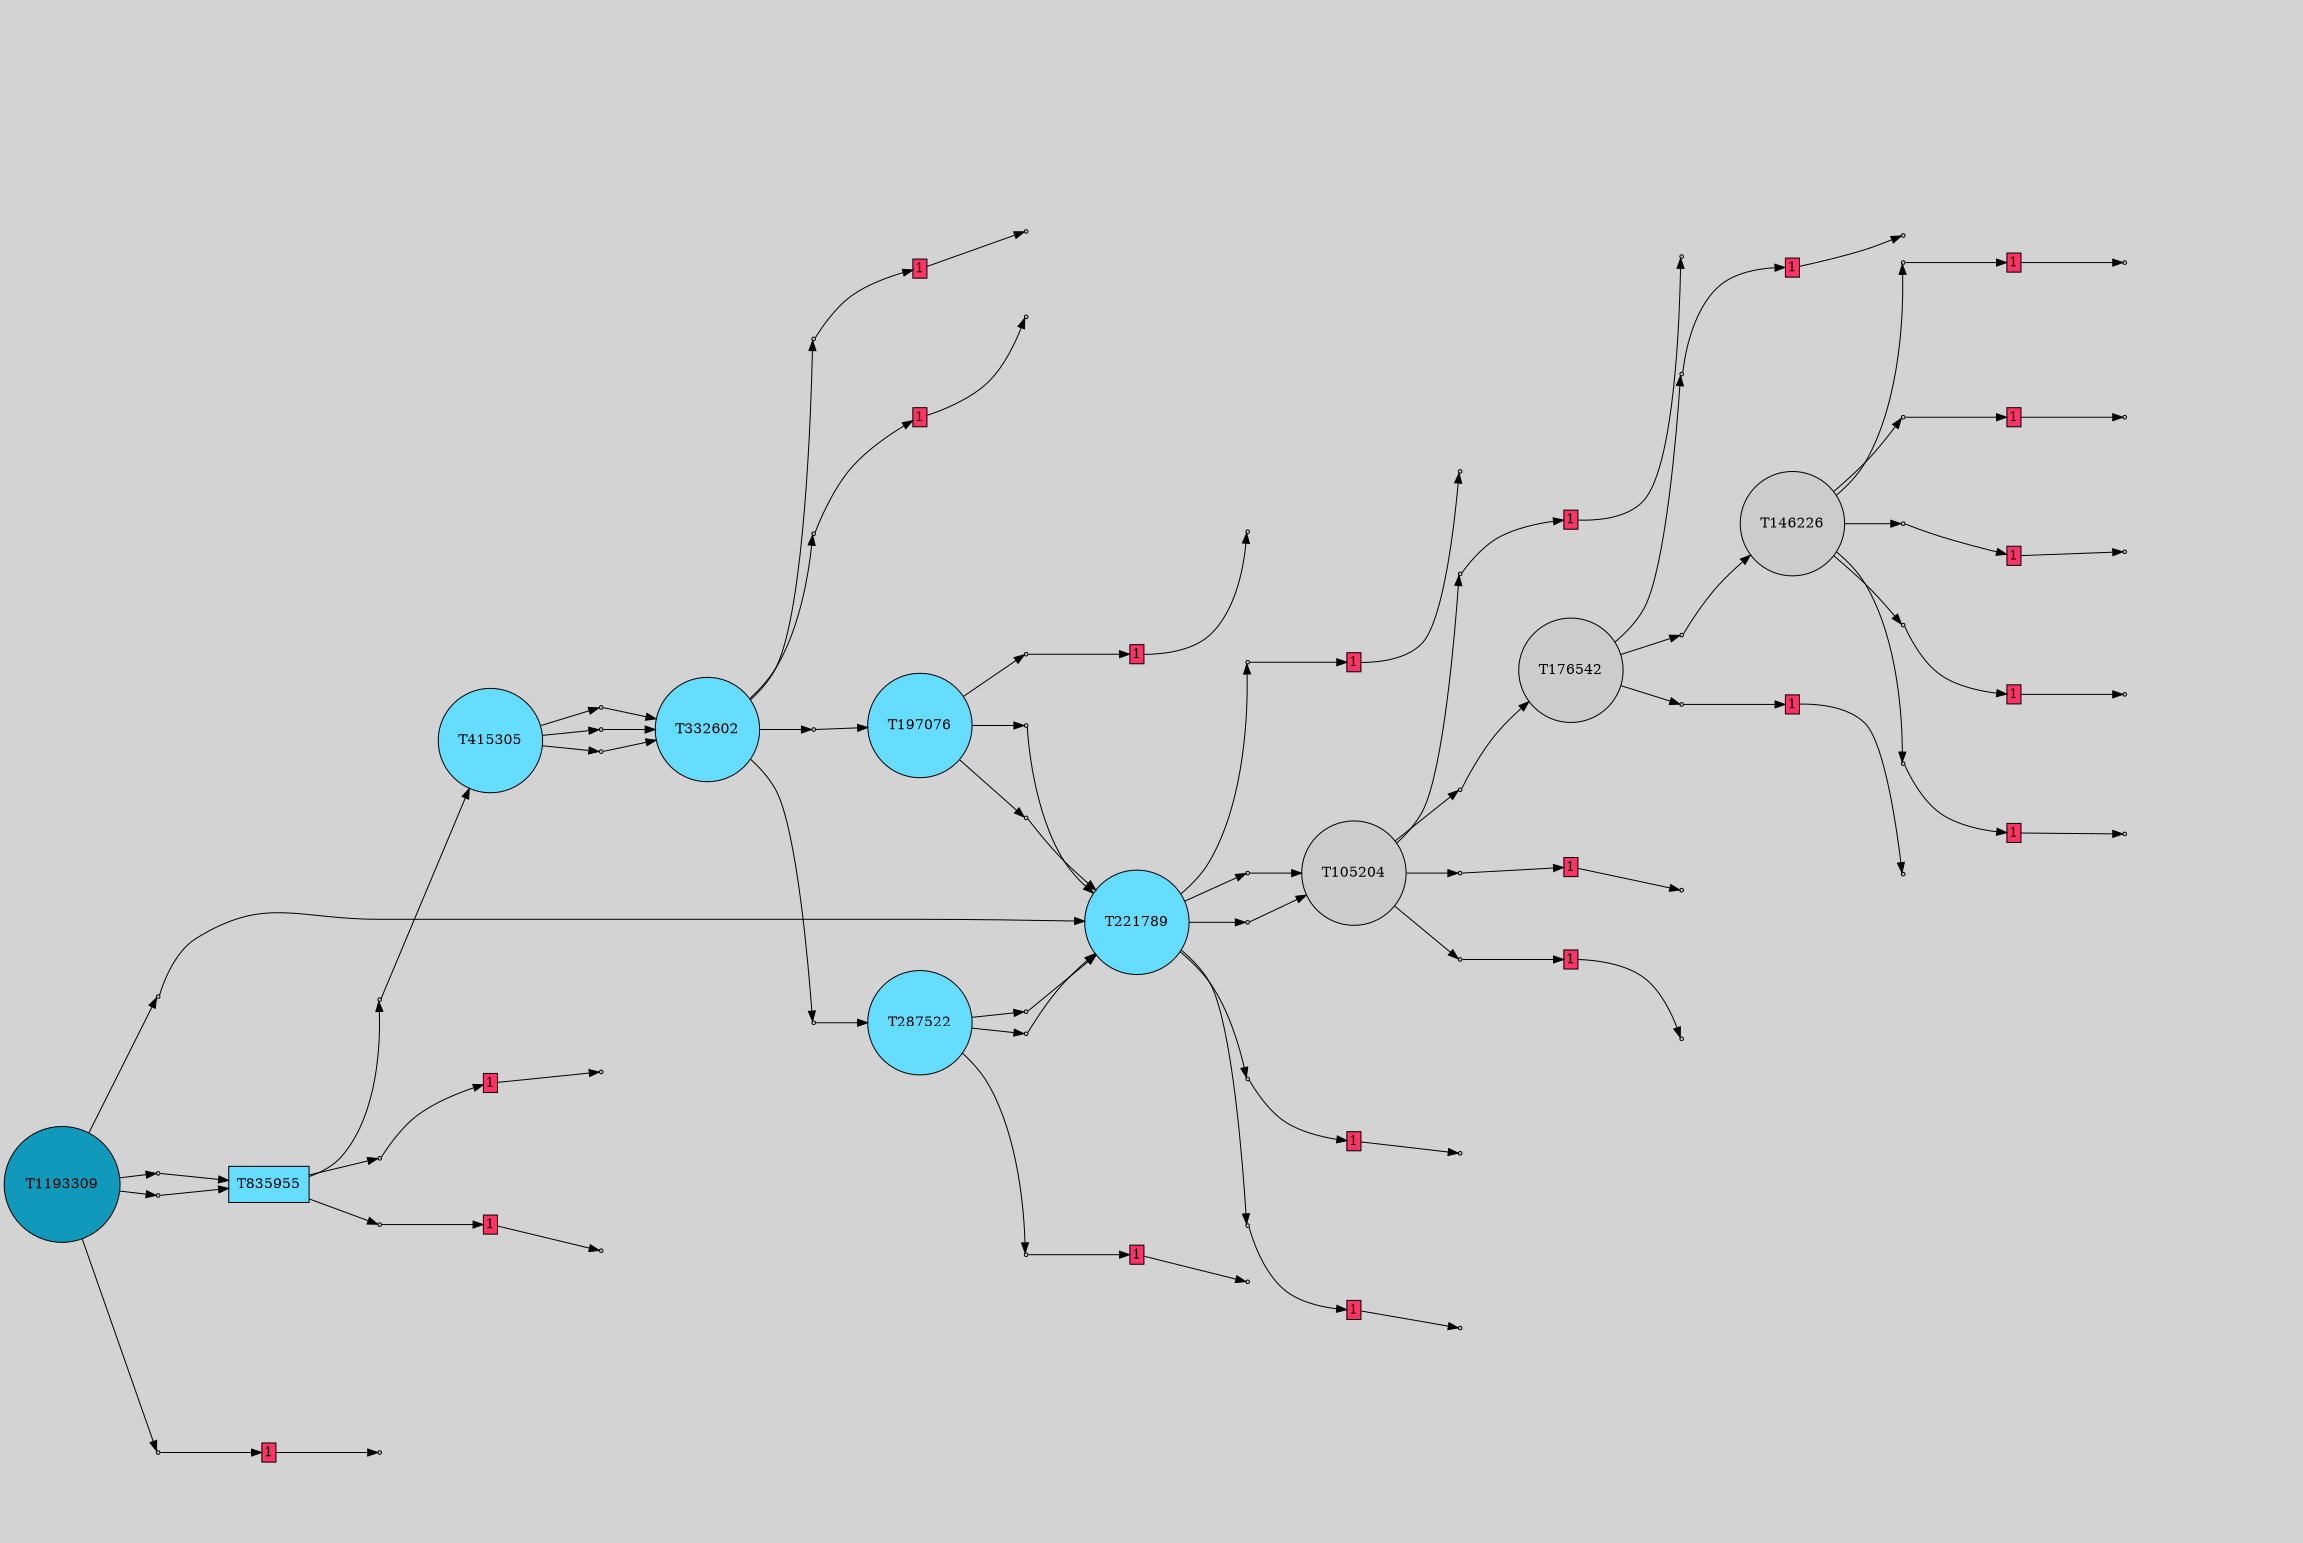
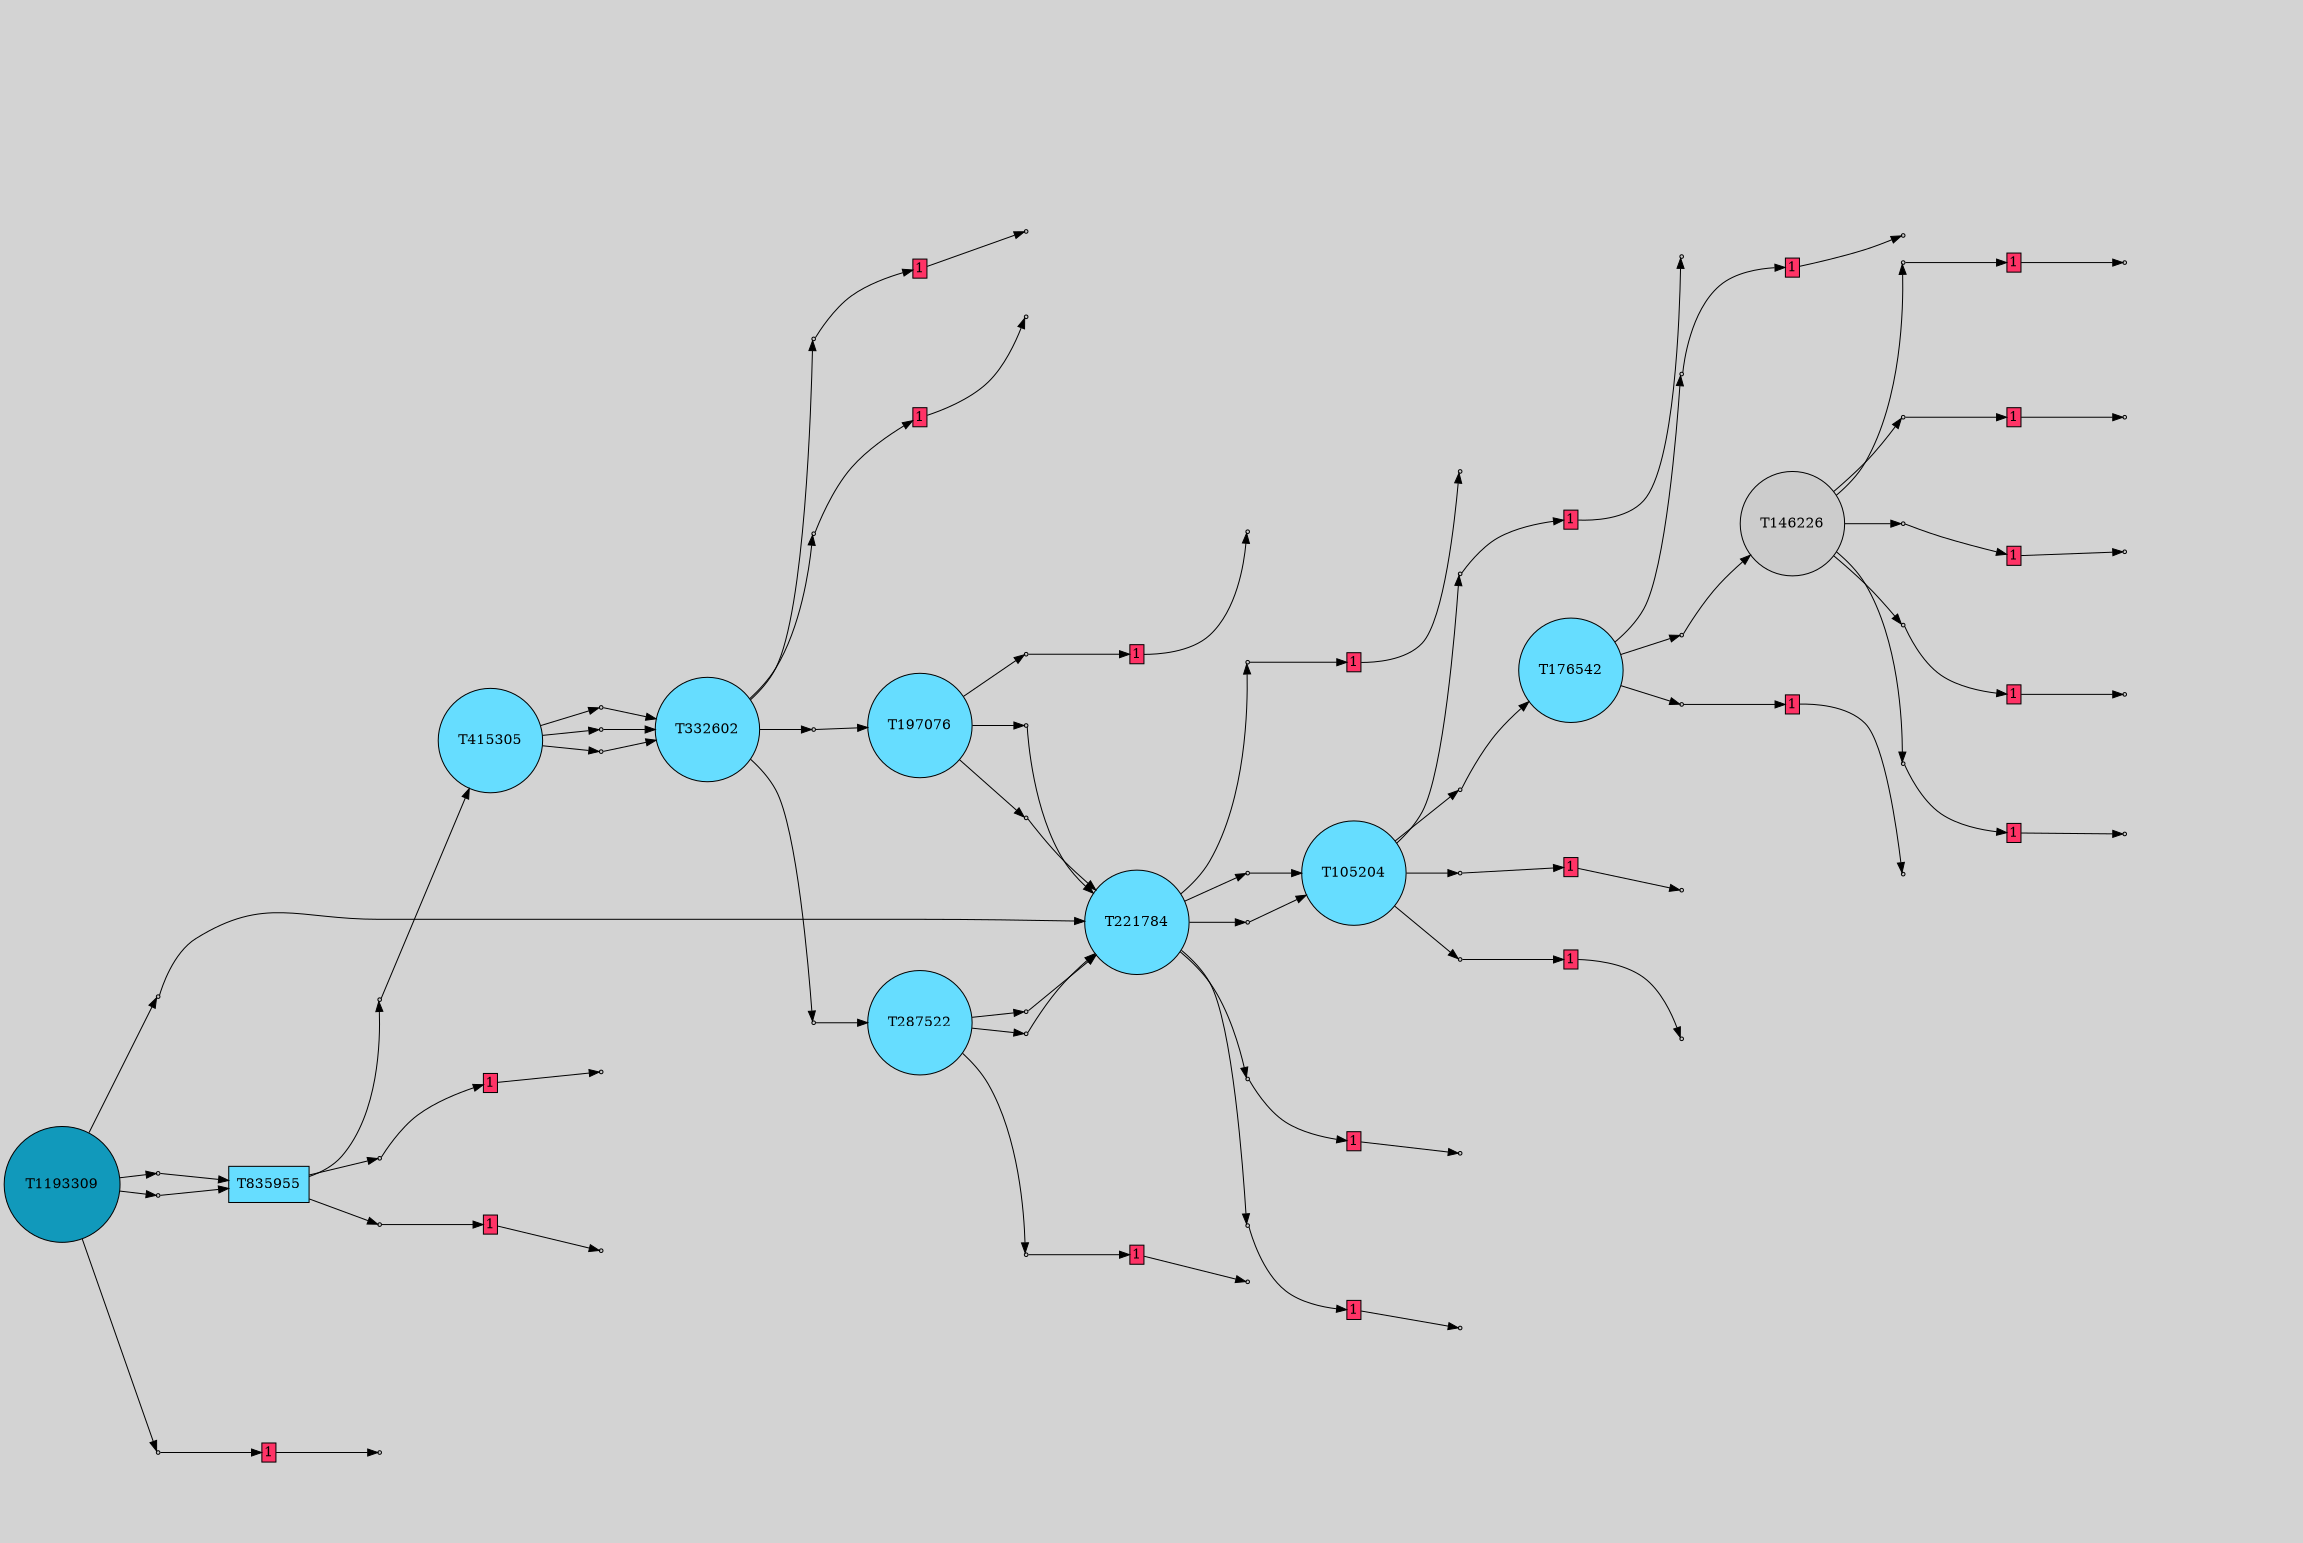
(1571, 670) -> (1571, 670)
(1354, 873) -> (1354, 873)
(1137, 922) -> (1137, 922)
